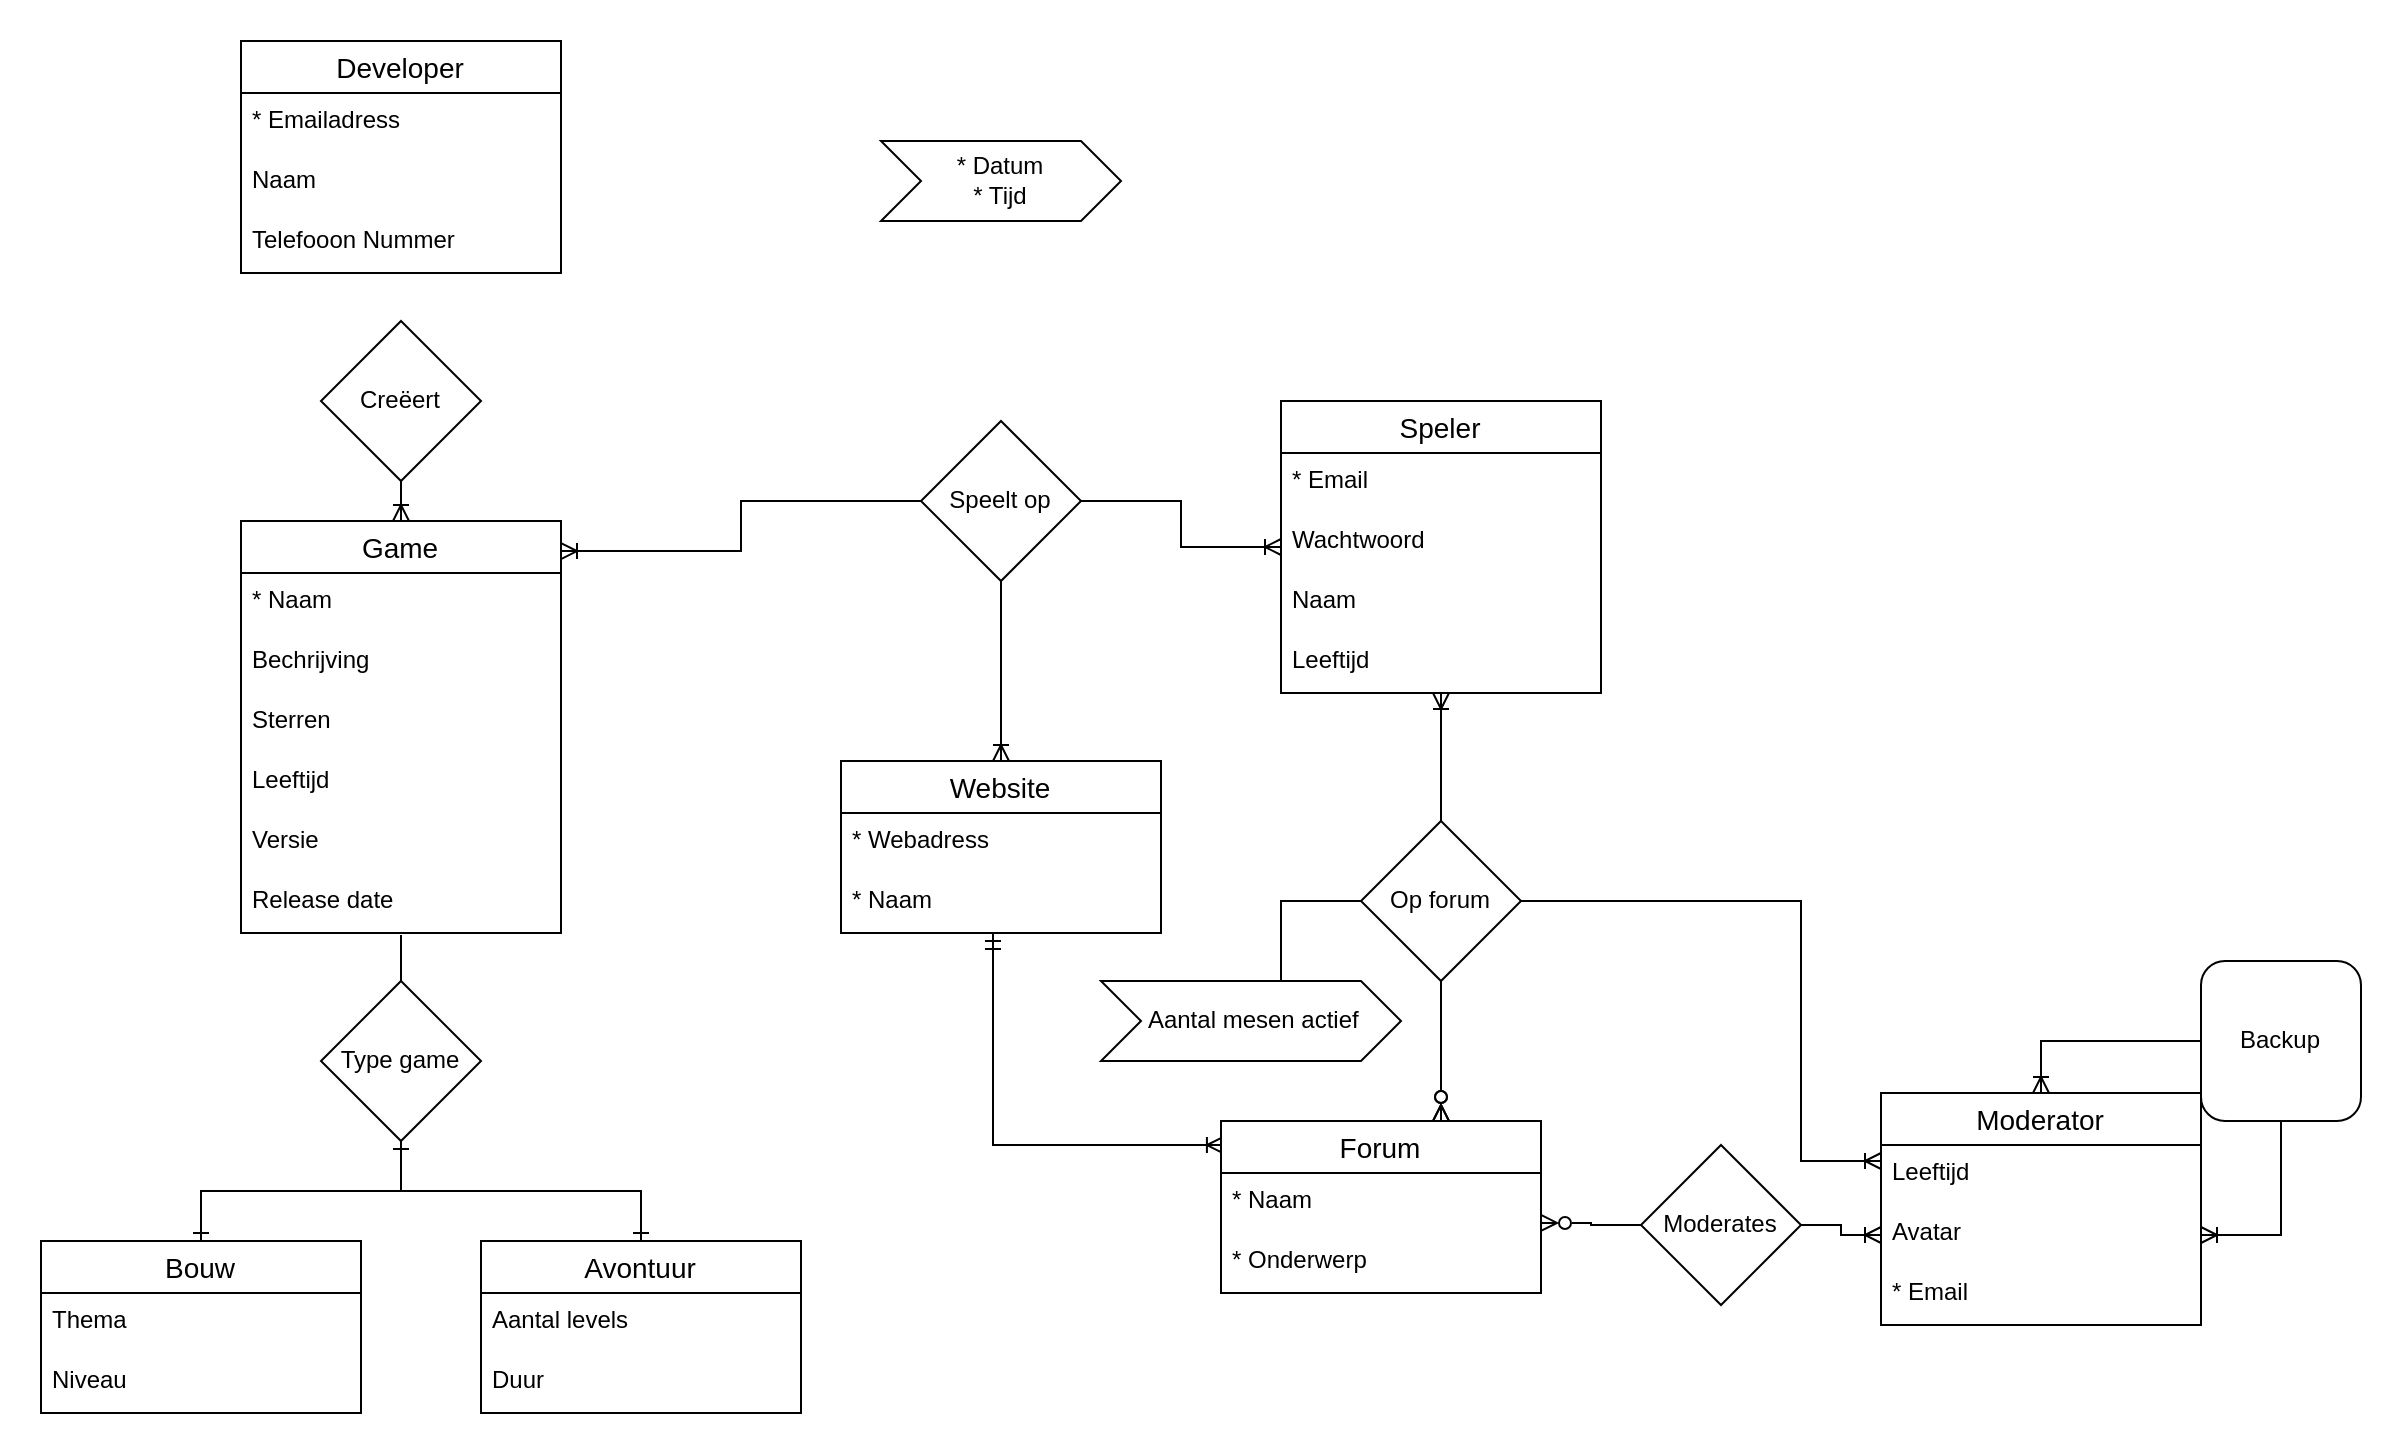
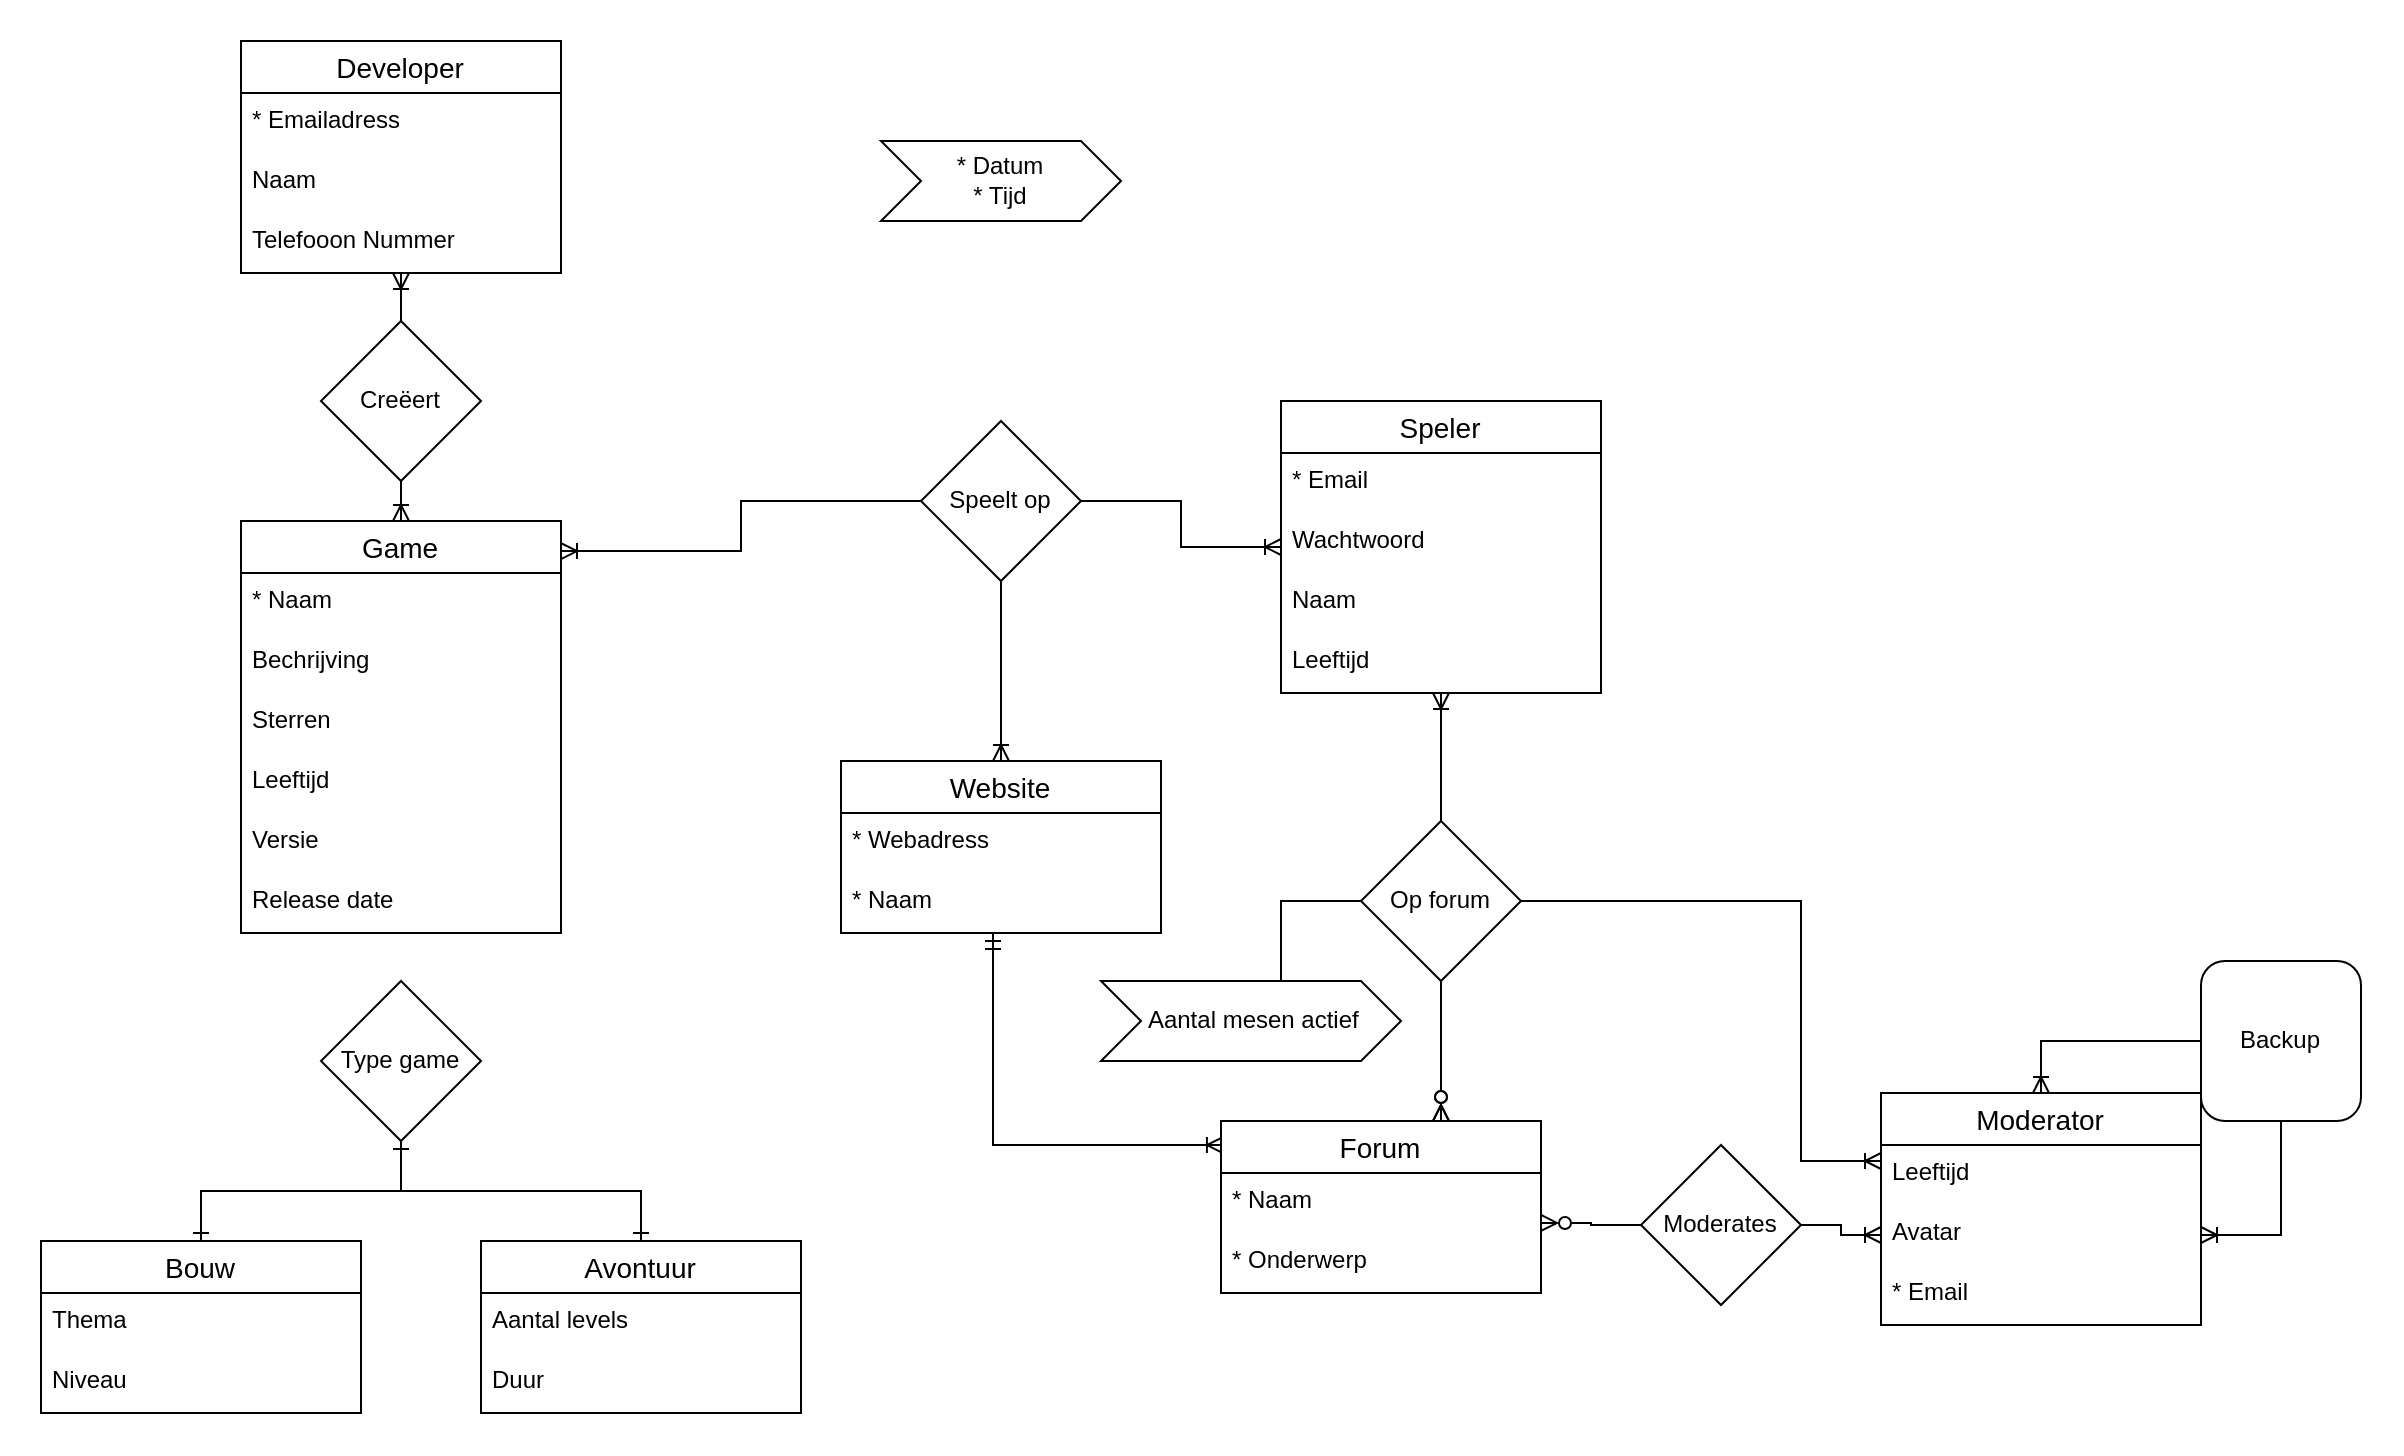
none -> (401, 295)
(401, 959) -> none
